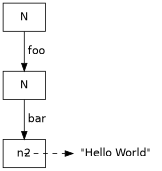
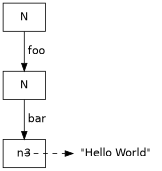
(24, 154) -> (24, 154)
